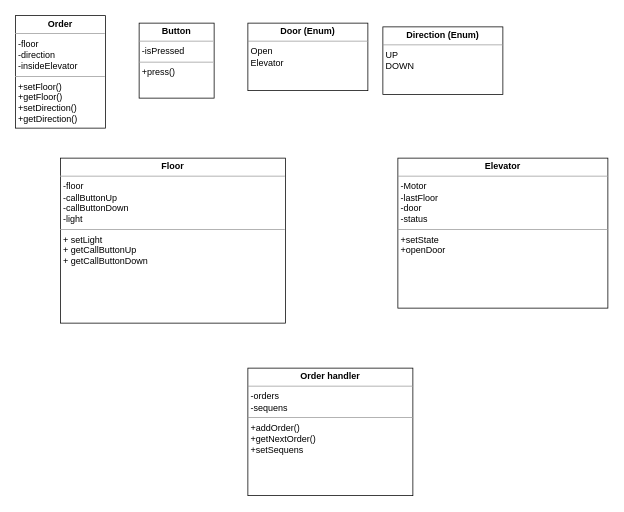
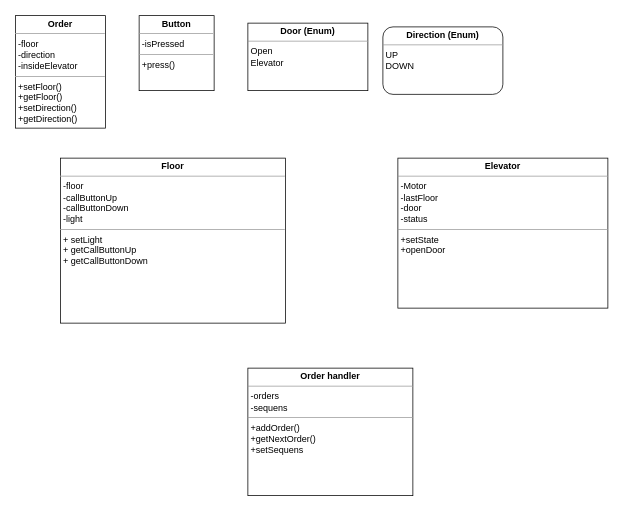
(177, 60) -> (177, 53)
(443, 60) -> (443, 60)
